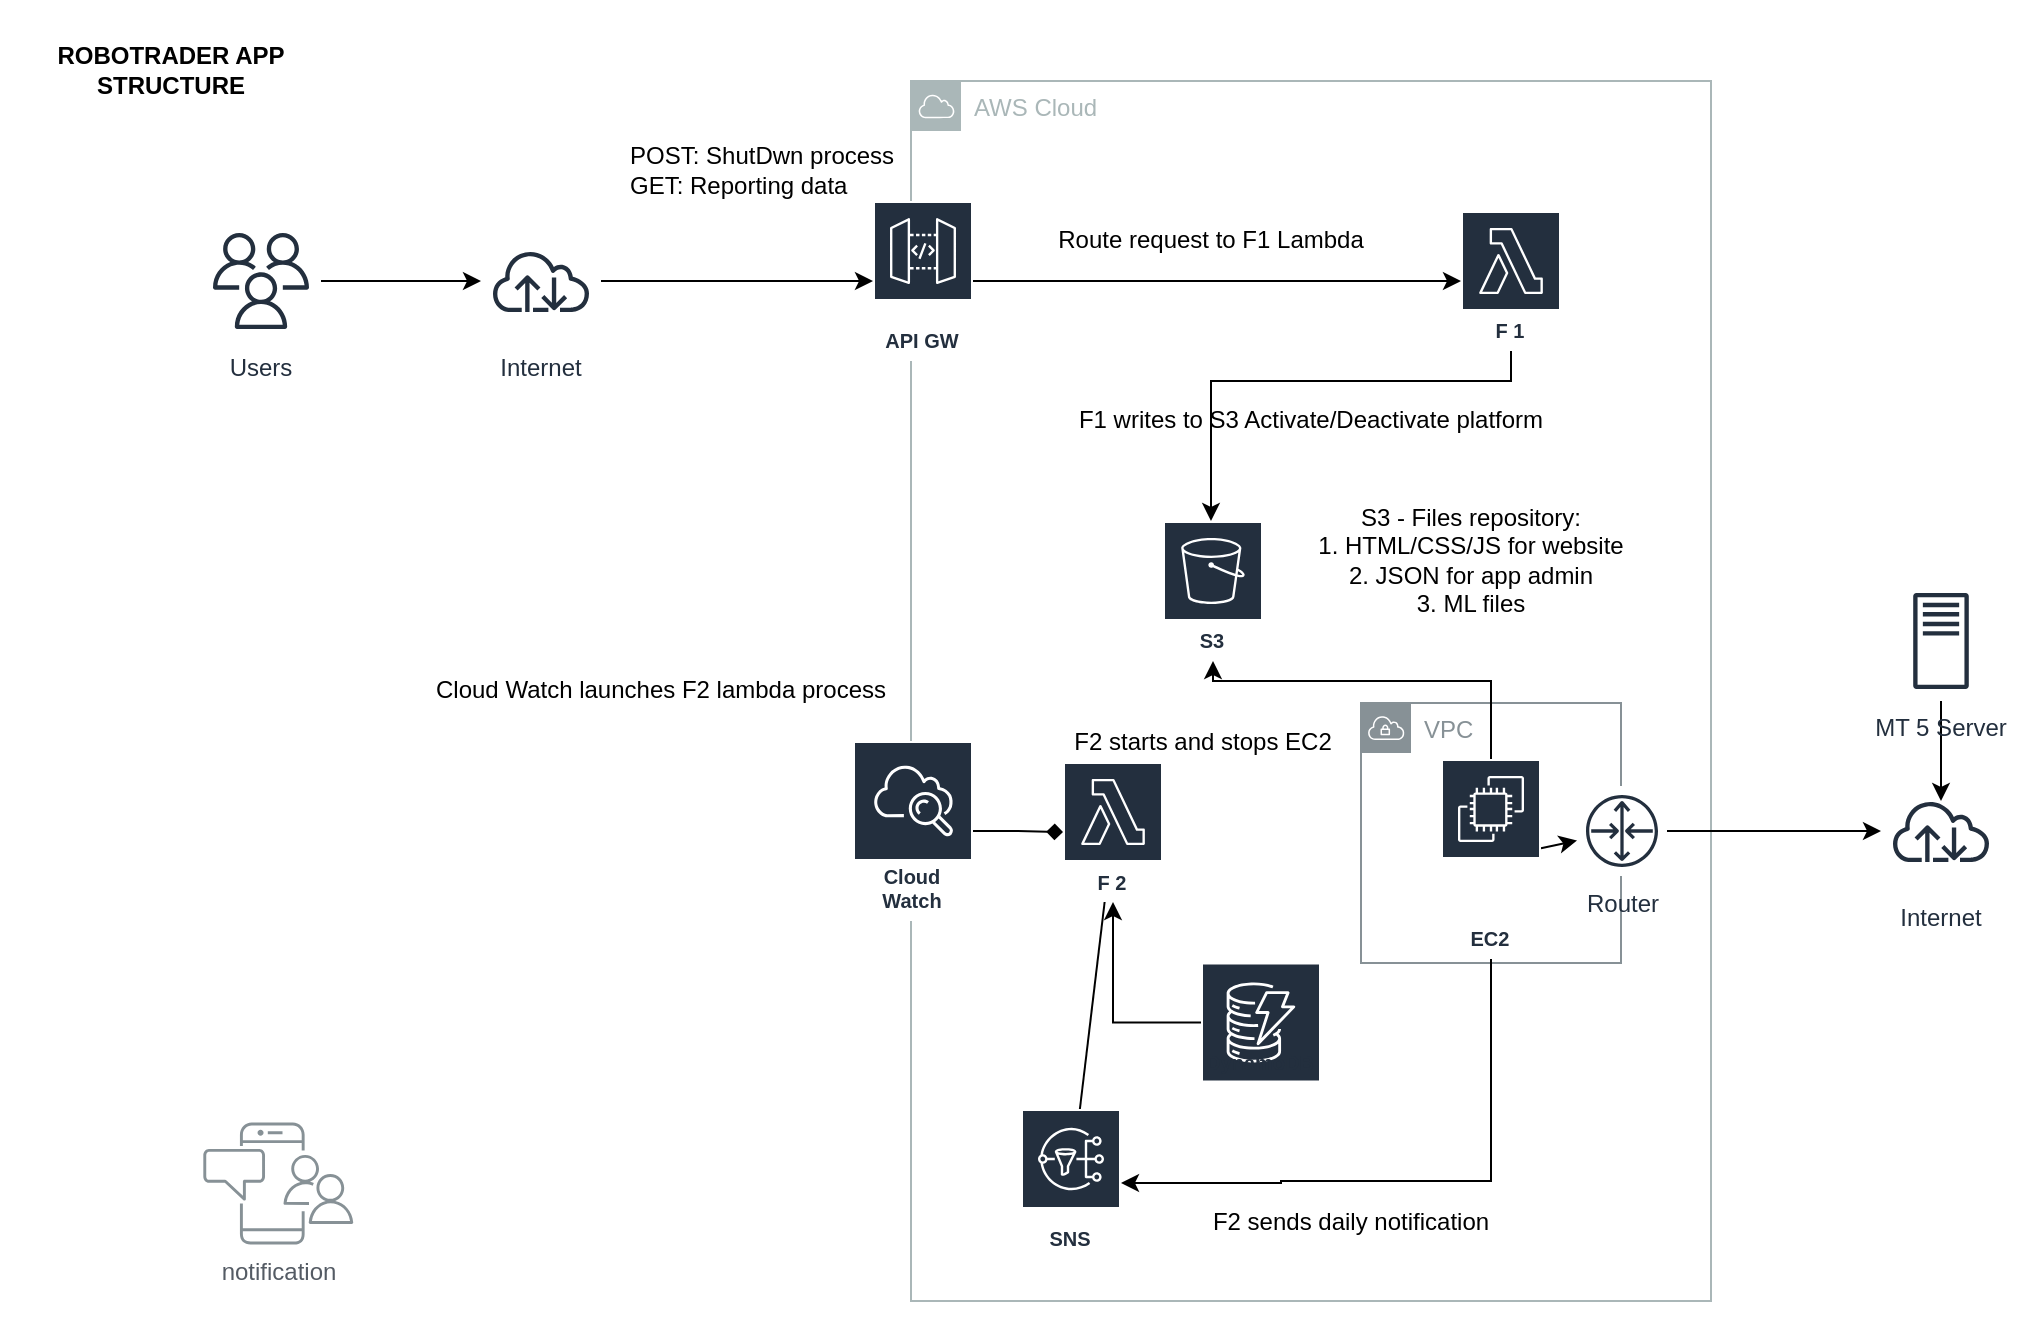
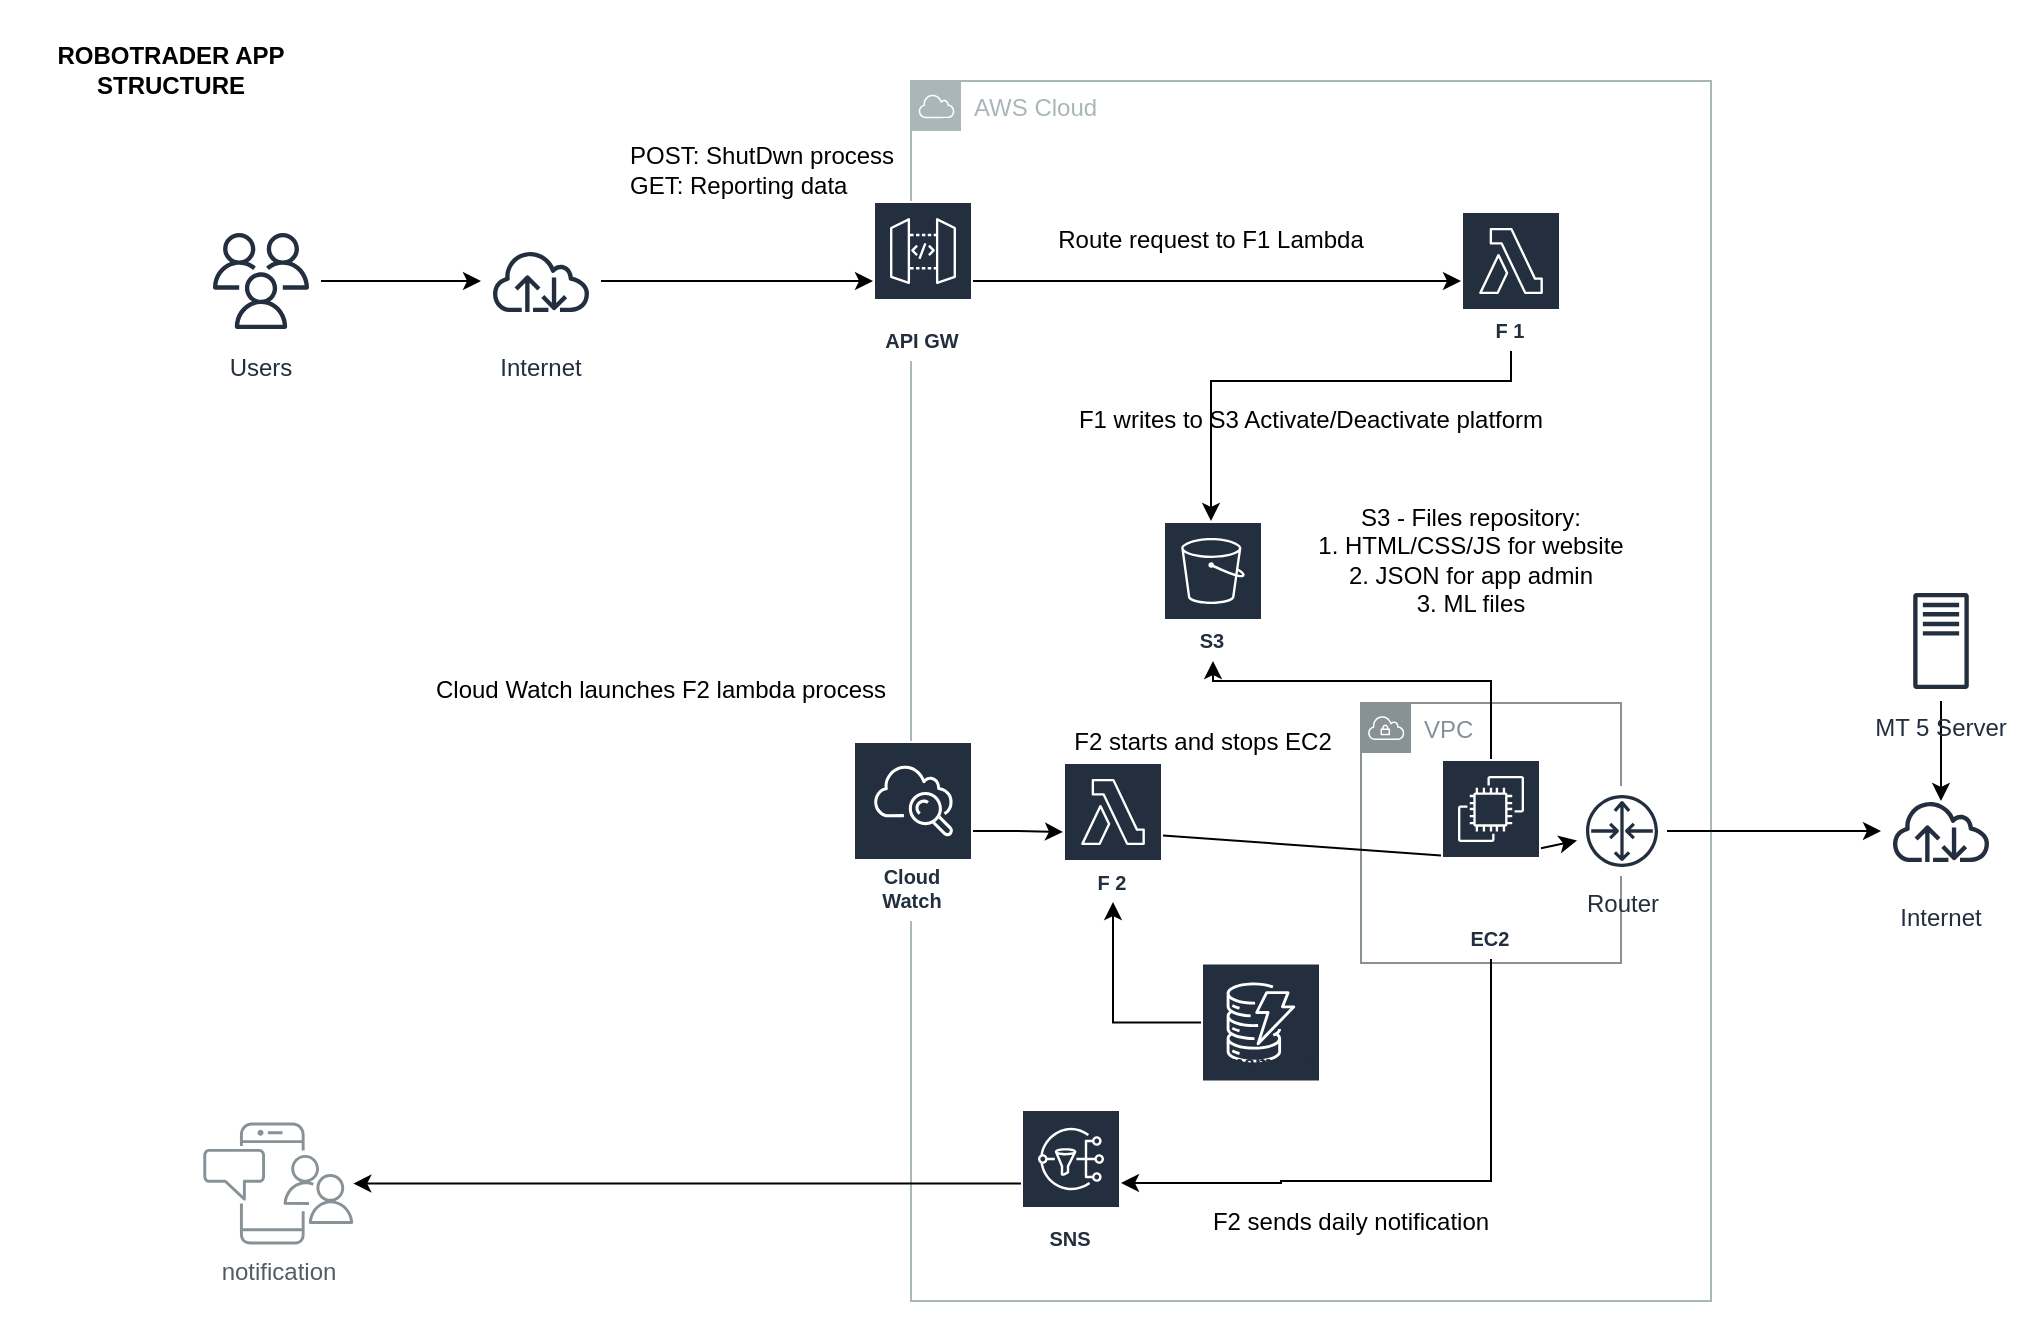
(1047, 832) -> (1048, 832)
(1092, 1006) -> (1302, 846)
none -> (693, 1184)
